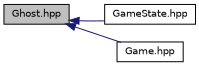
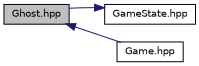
(92, 21) -> (82, 8)
